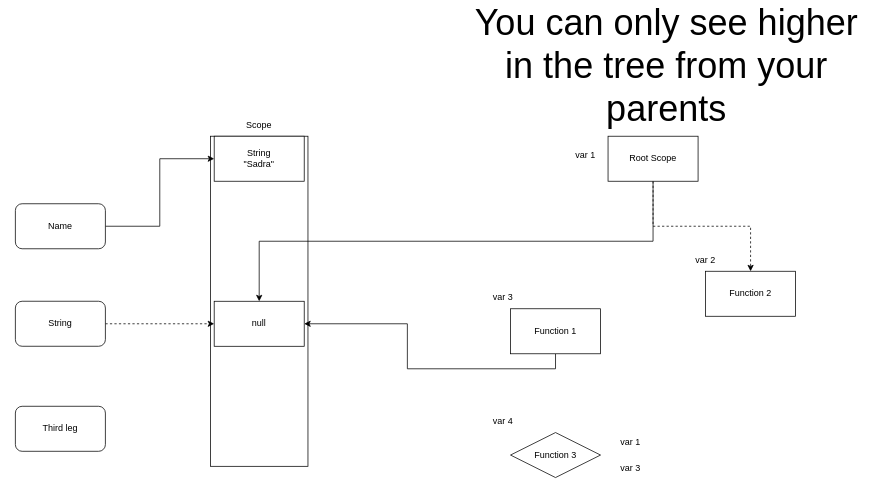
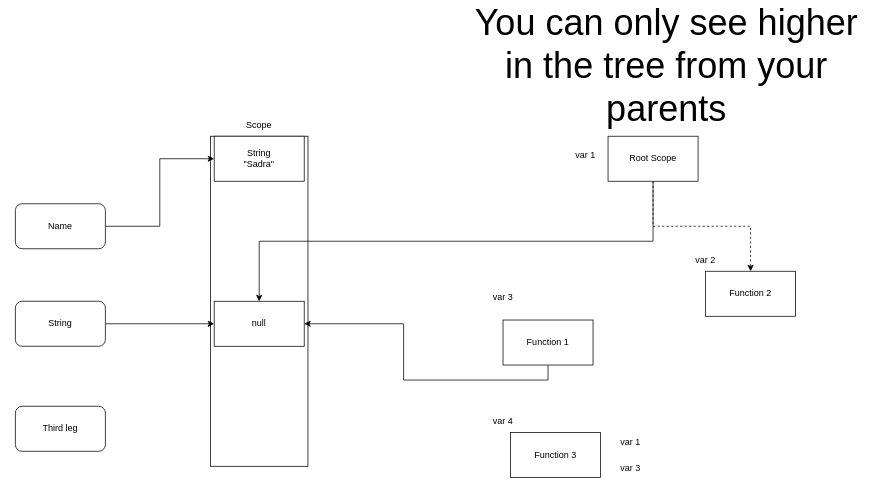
(158, 324) -> (158, 324)
(555, 331) -> (548, 342)
(555, 455) -> (555, 455)
